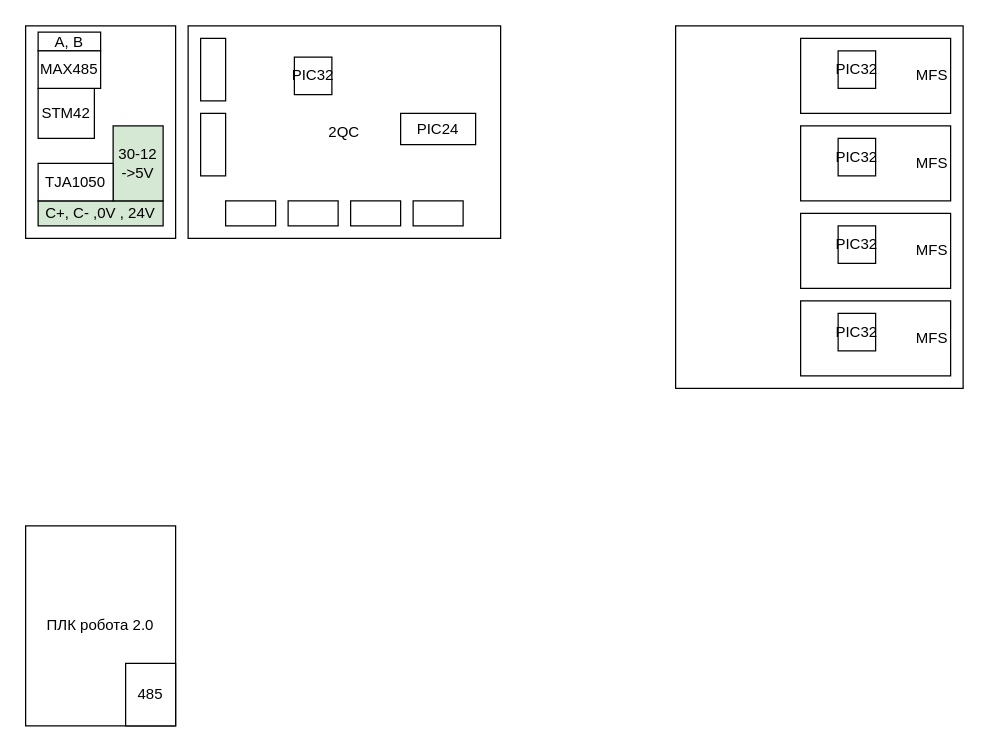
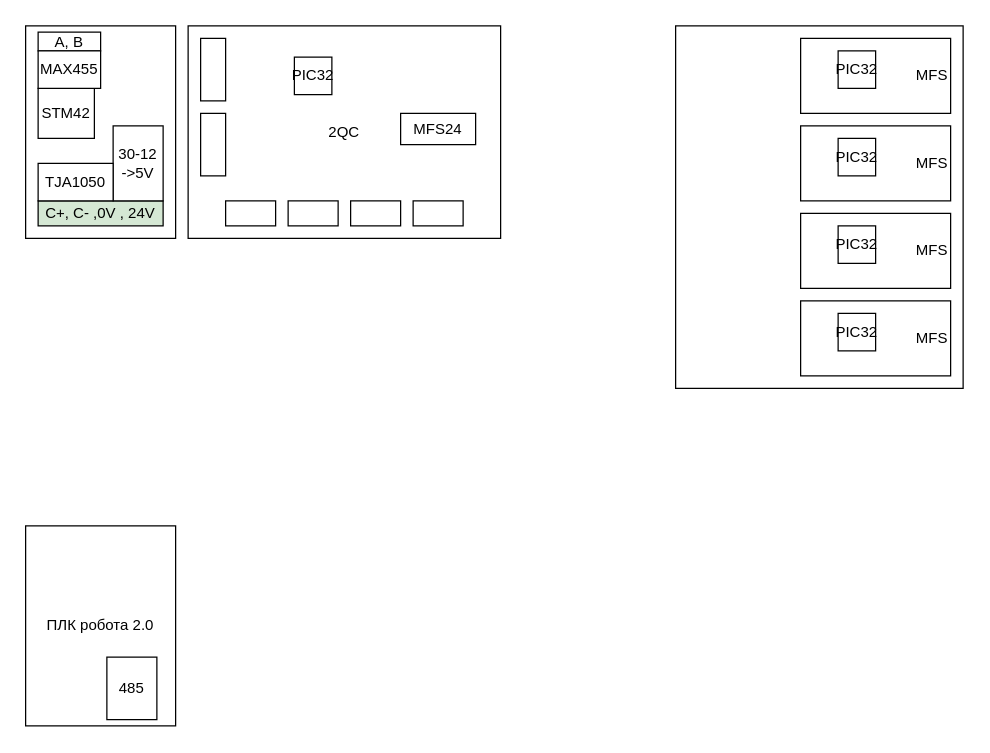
(69, 69) -> (69, 69)
(438, 129) -> (438, 129)
(138, 163) -> (138, 163)
(151, 694) -> (132, 688)
